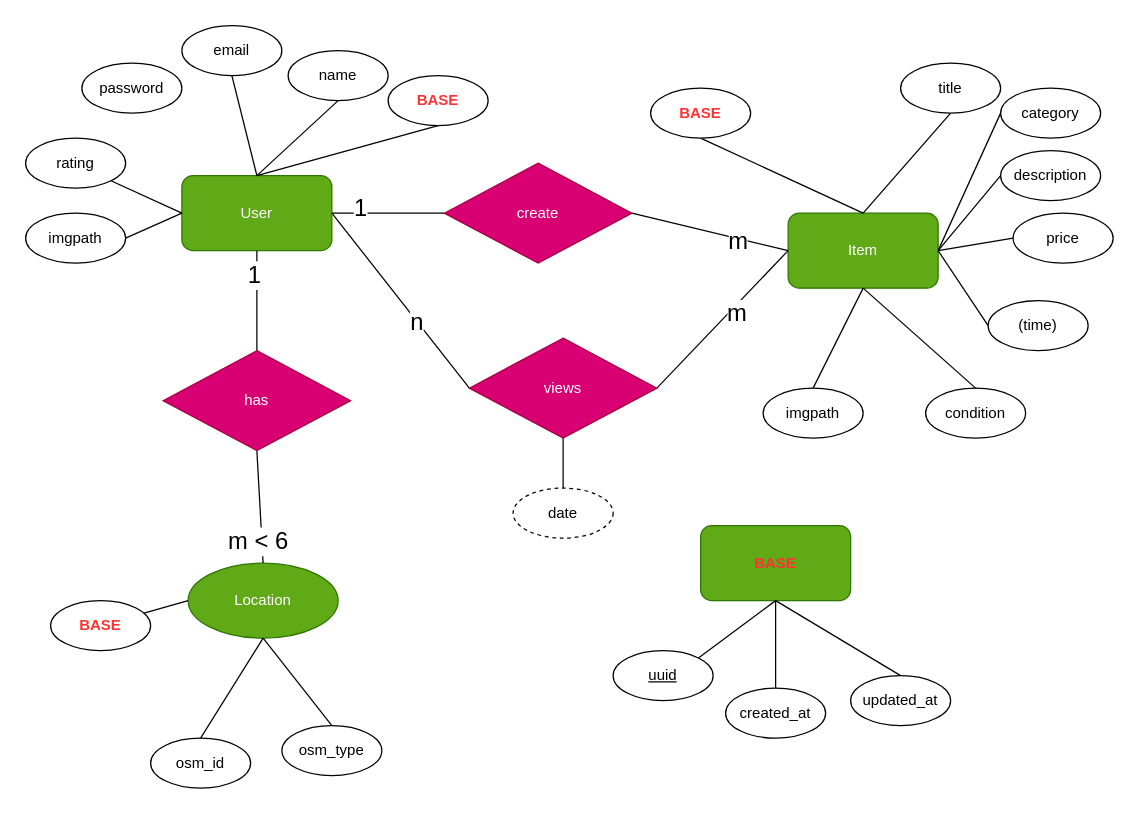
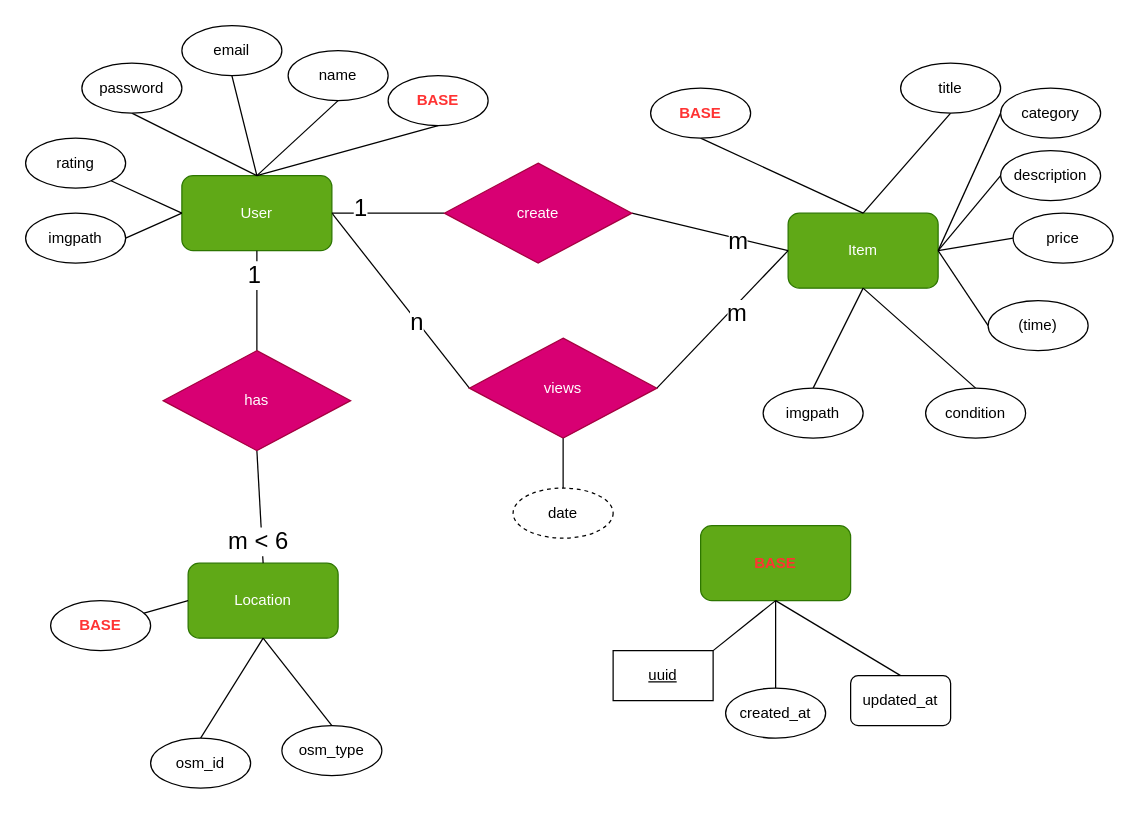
none -> (193, 144)
(263, 601) -> (263, 601)
(663, 676) -> (663, 676)
(901, 701) -> (901, 701)
